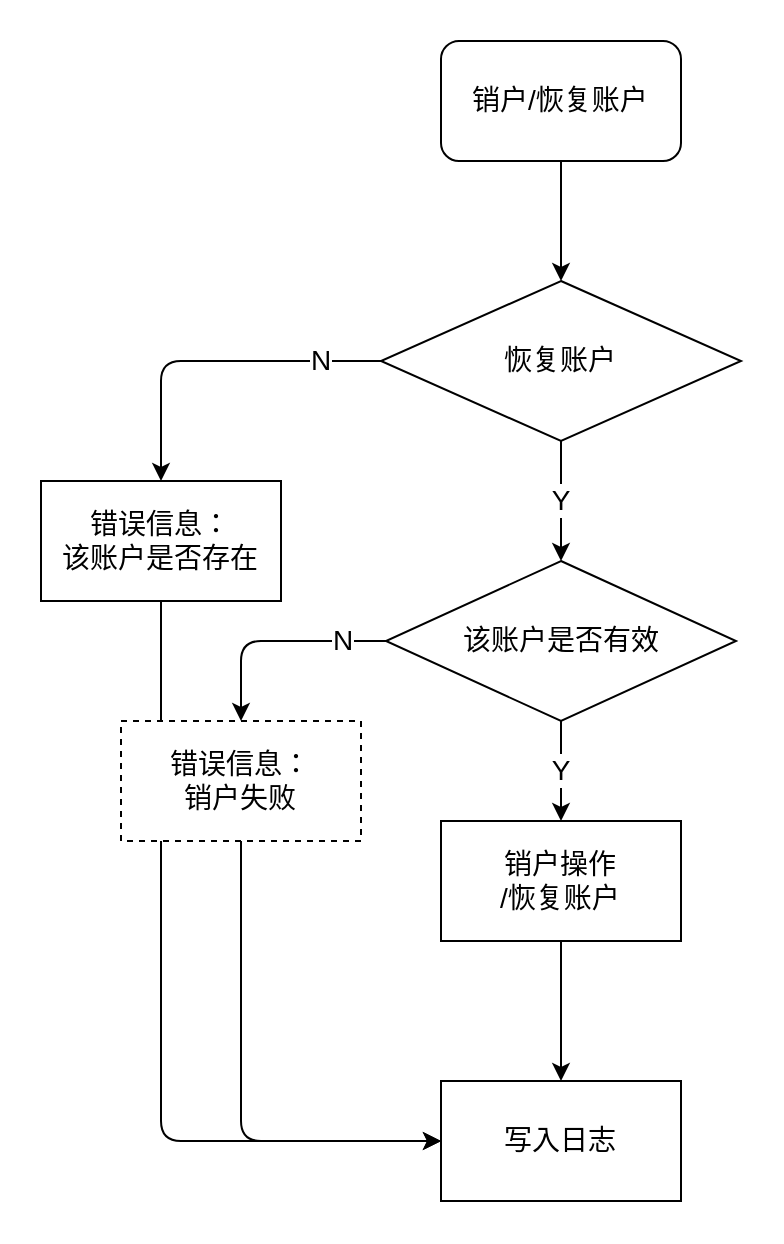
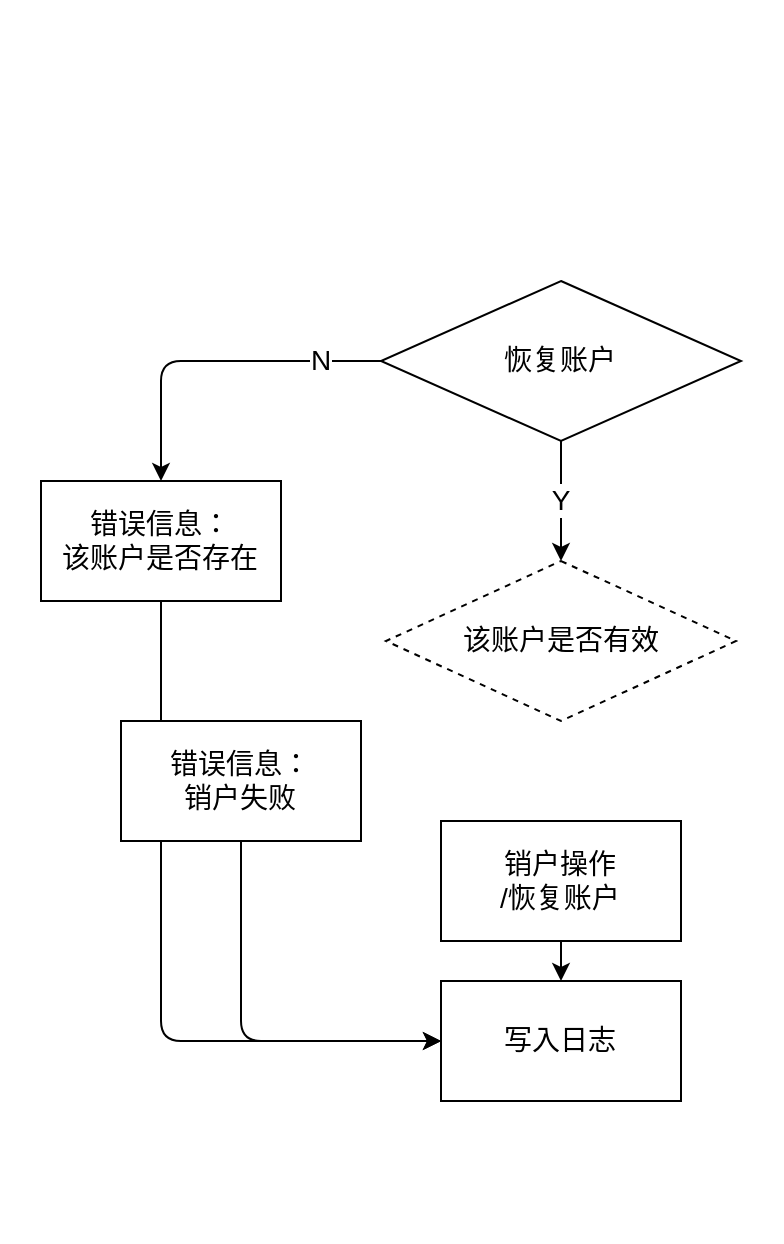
(561, 101) -> none
(561, 214) -> none
(287, 641) -> none
(561, 641) -> (561, 641)
(241, 781) -> (241, 781)
(561, 786) -> none
(561, 1141) -> (561, 1041)
